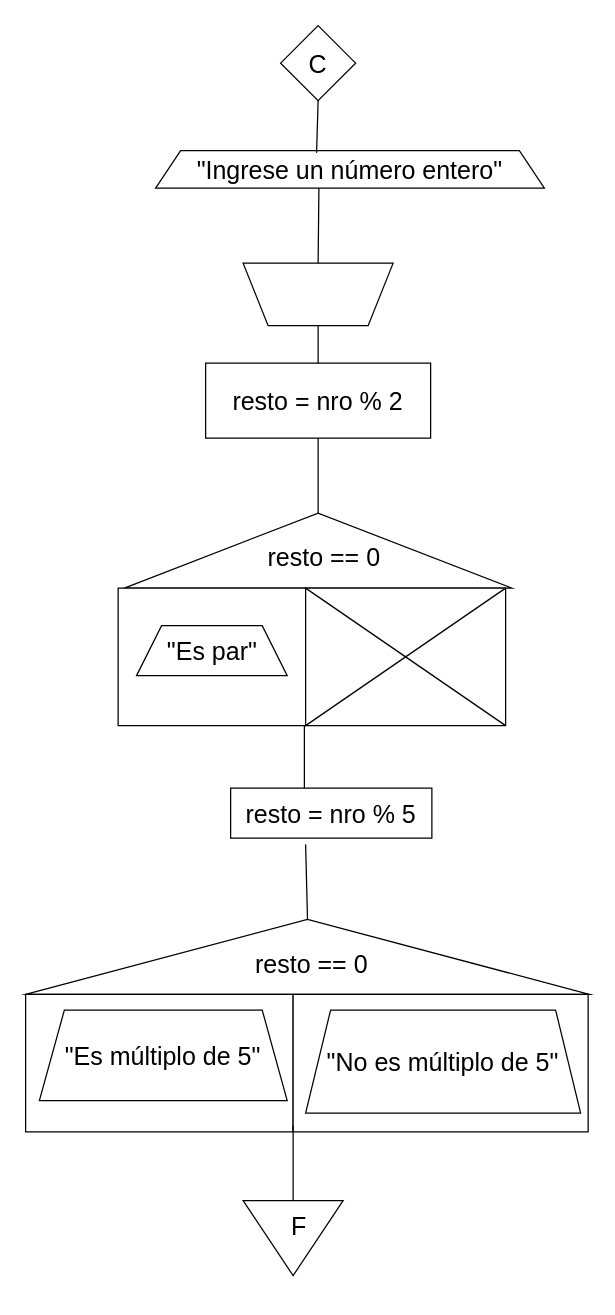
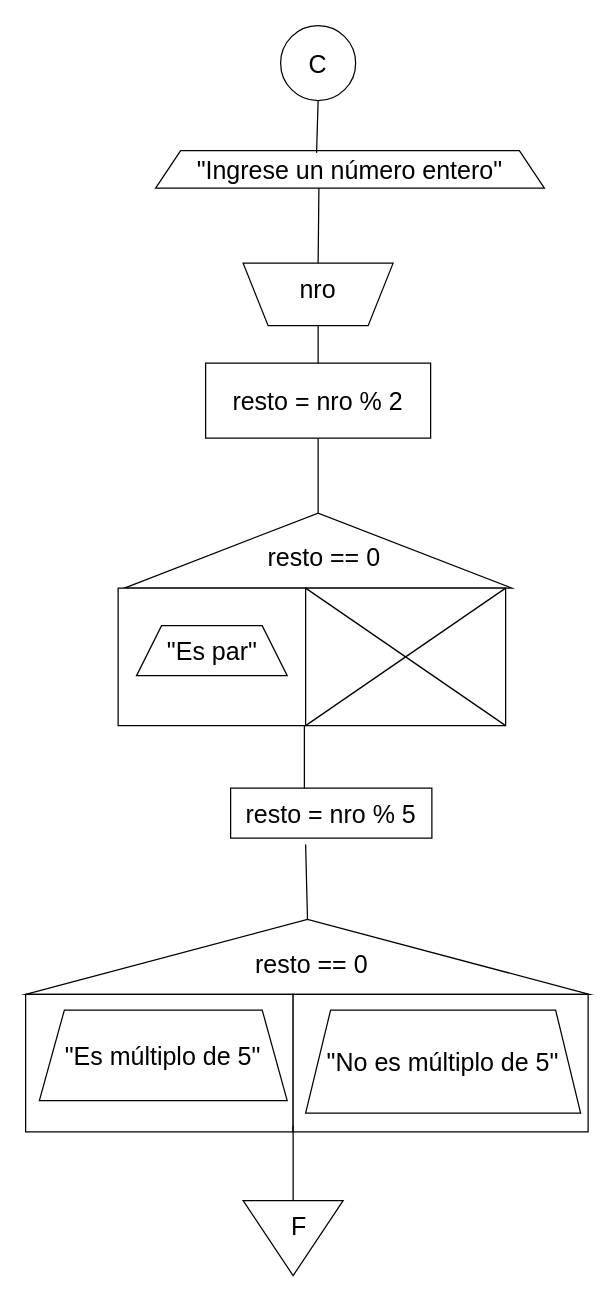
(318, 63) -> (318, 63)
none -> (318, 288)
